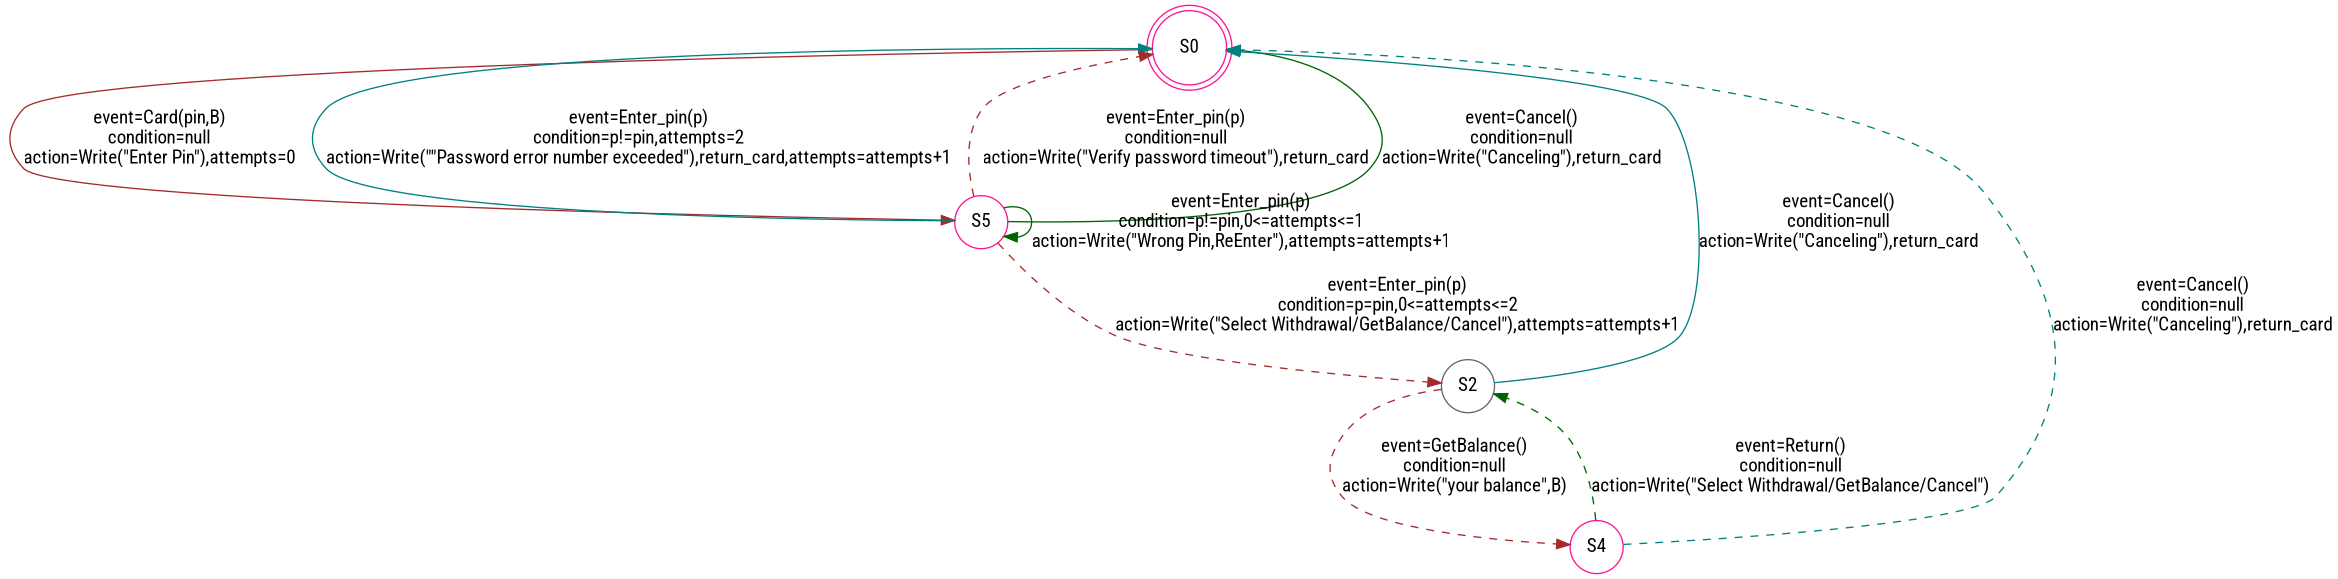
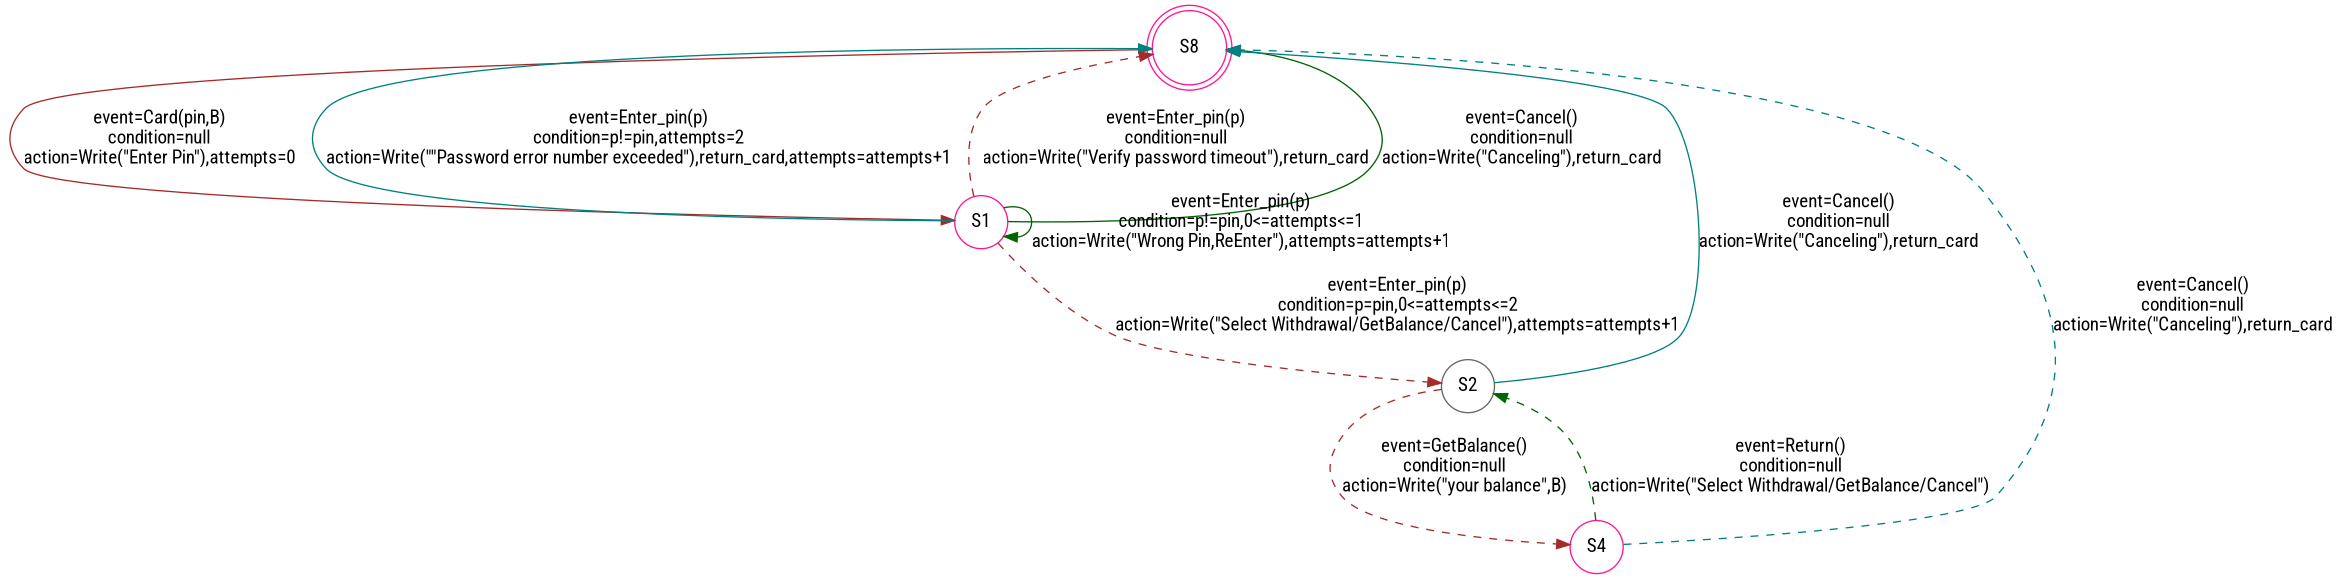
(1189, 48) -> (1189, 48)
(981, 222) -> (981, 222)
